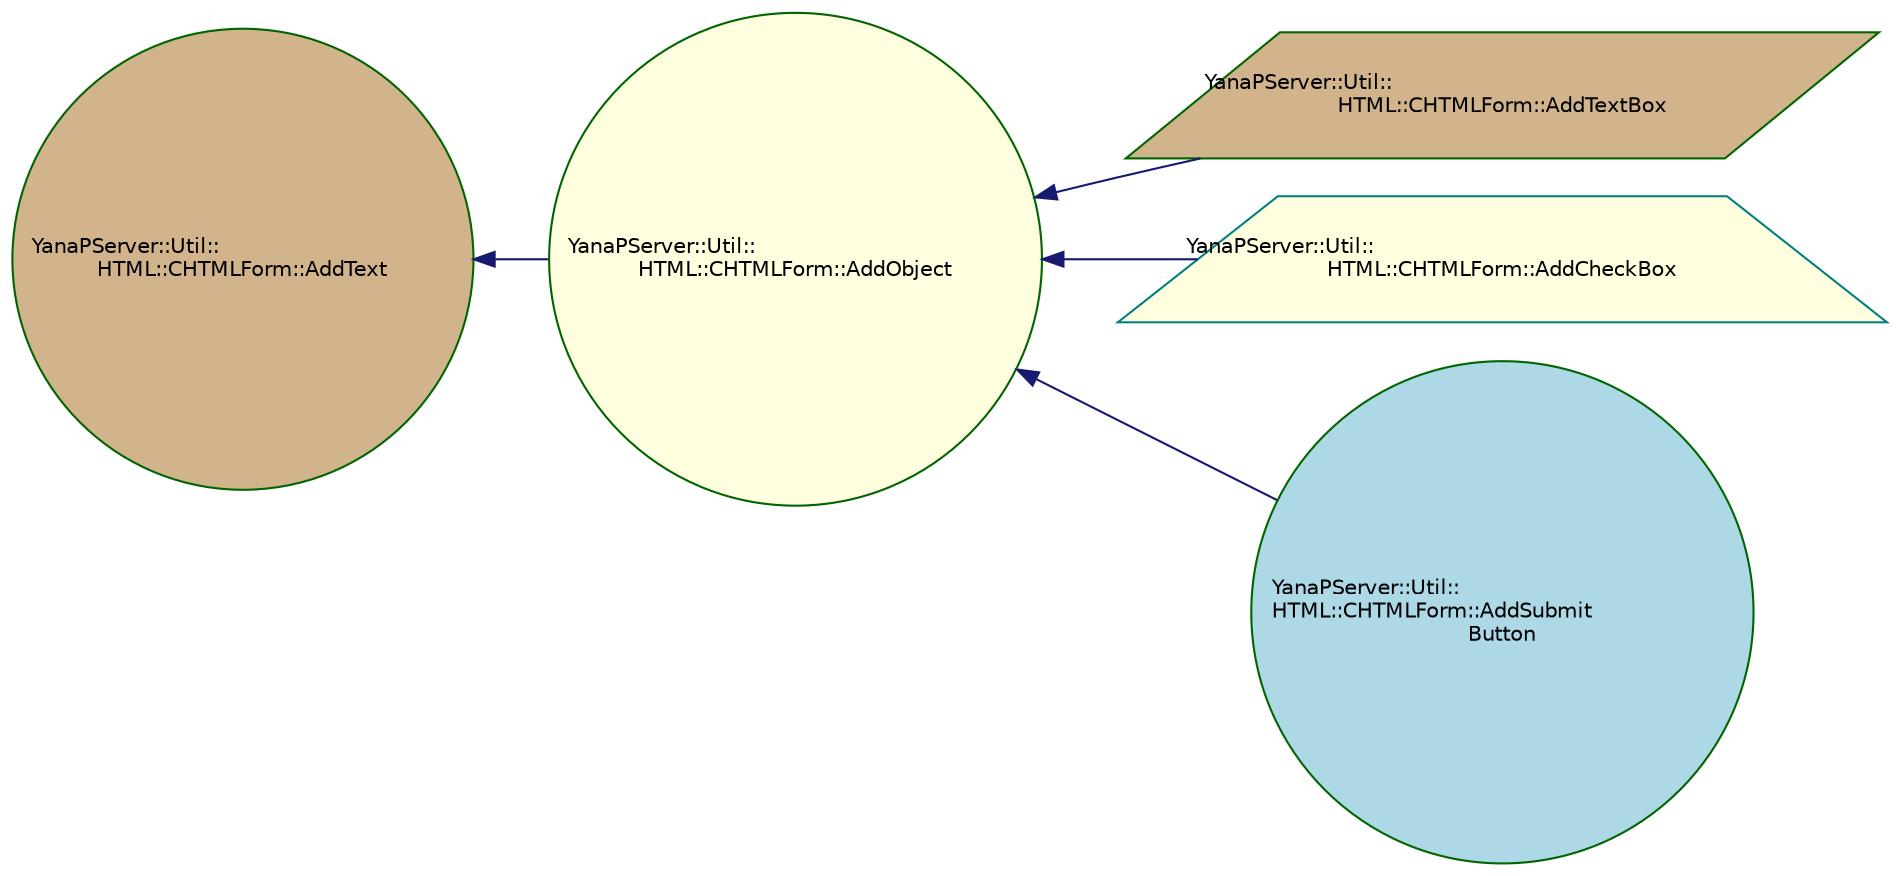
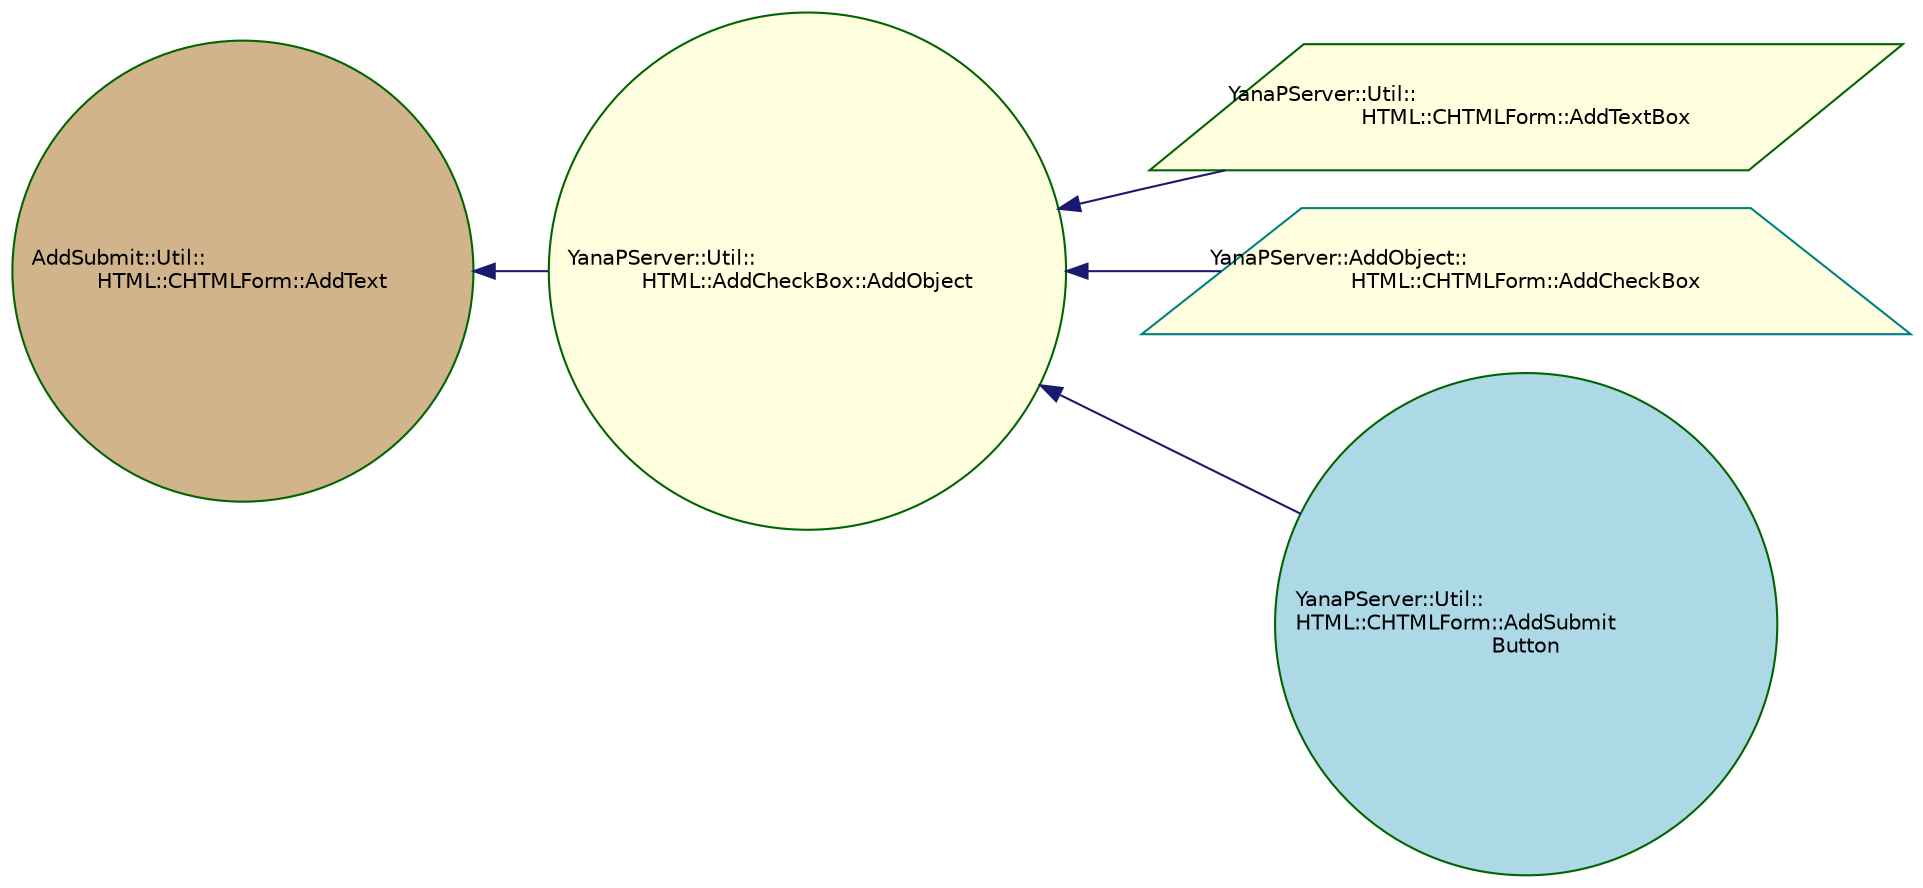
(1502, 95) -> (1526, 107)
(243, 259) -> (243, 271)
(796, 259) -> (807, 271)
(1502, 259) -> (1526, 271)
